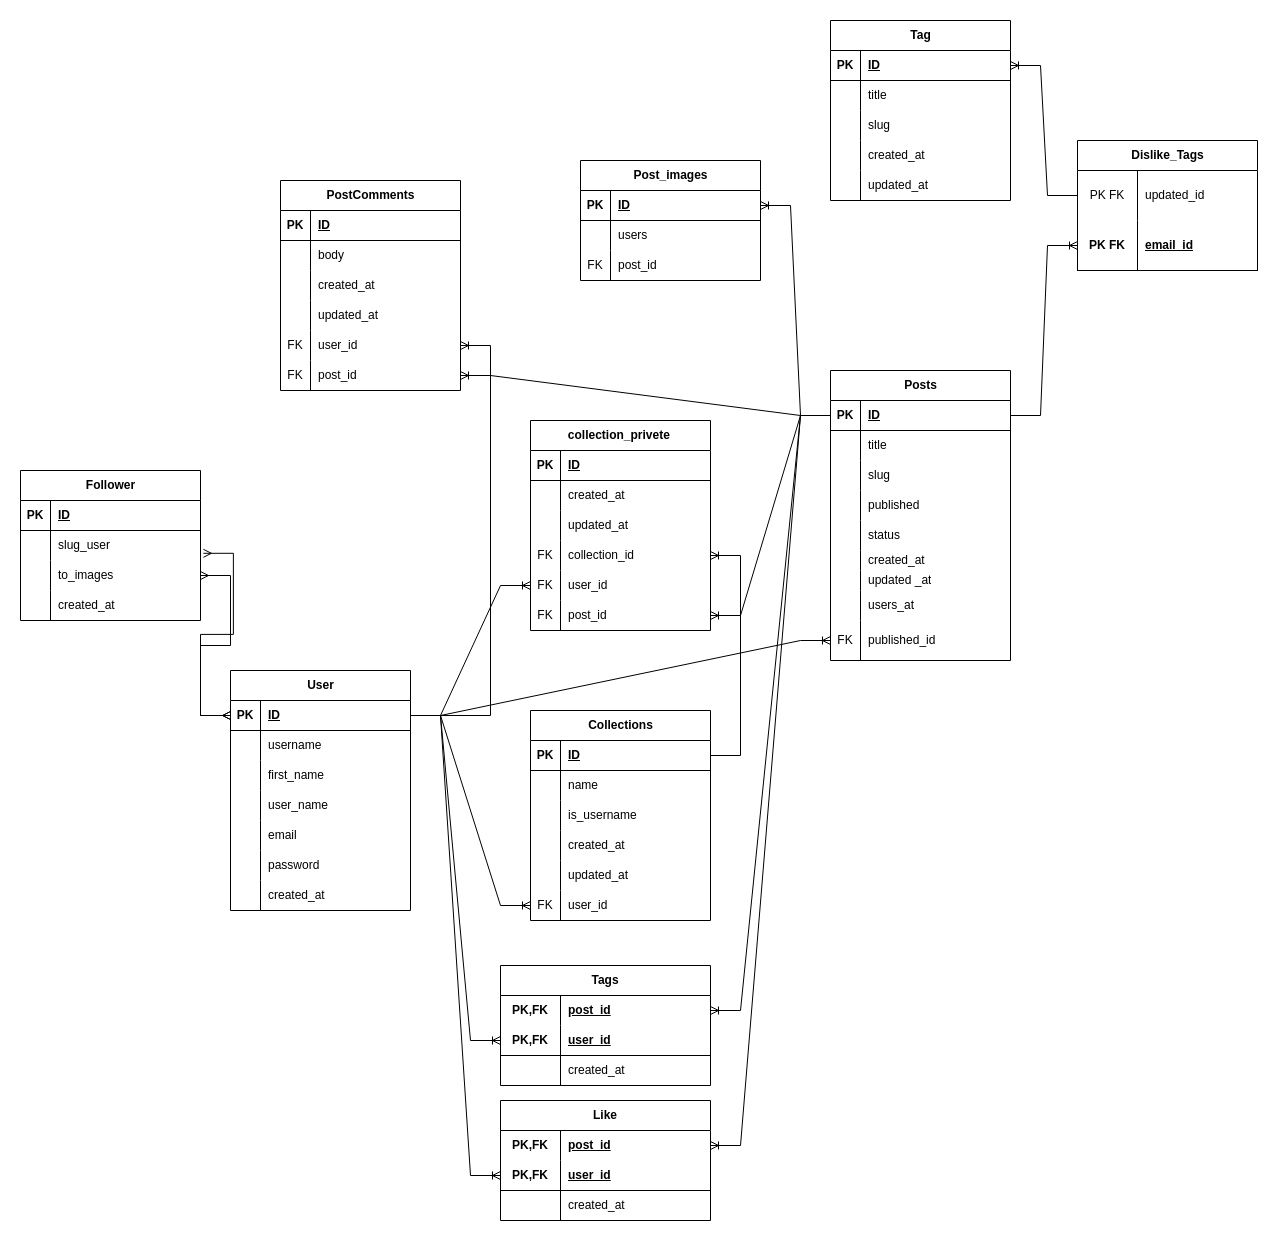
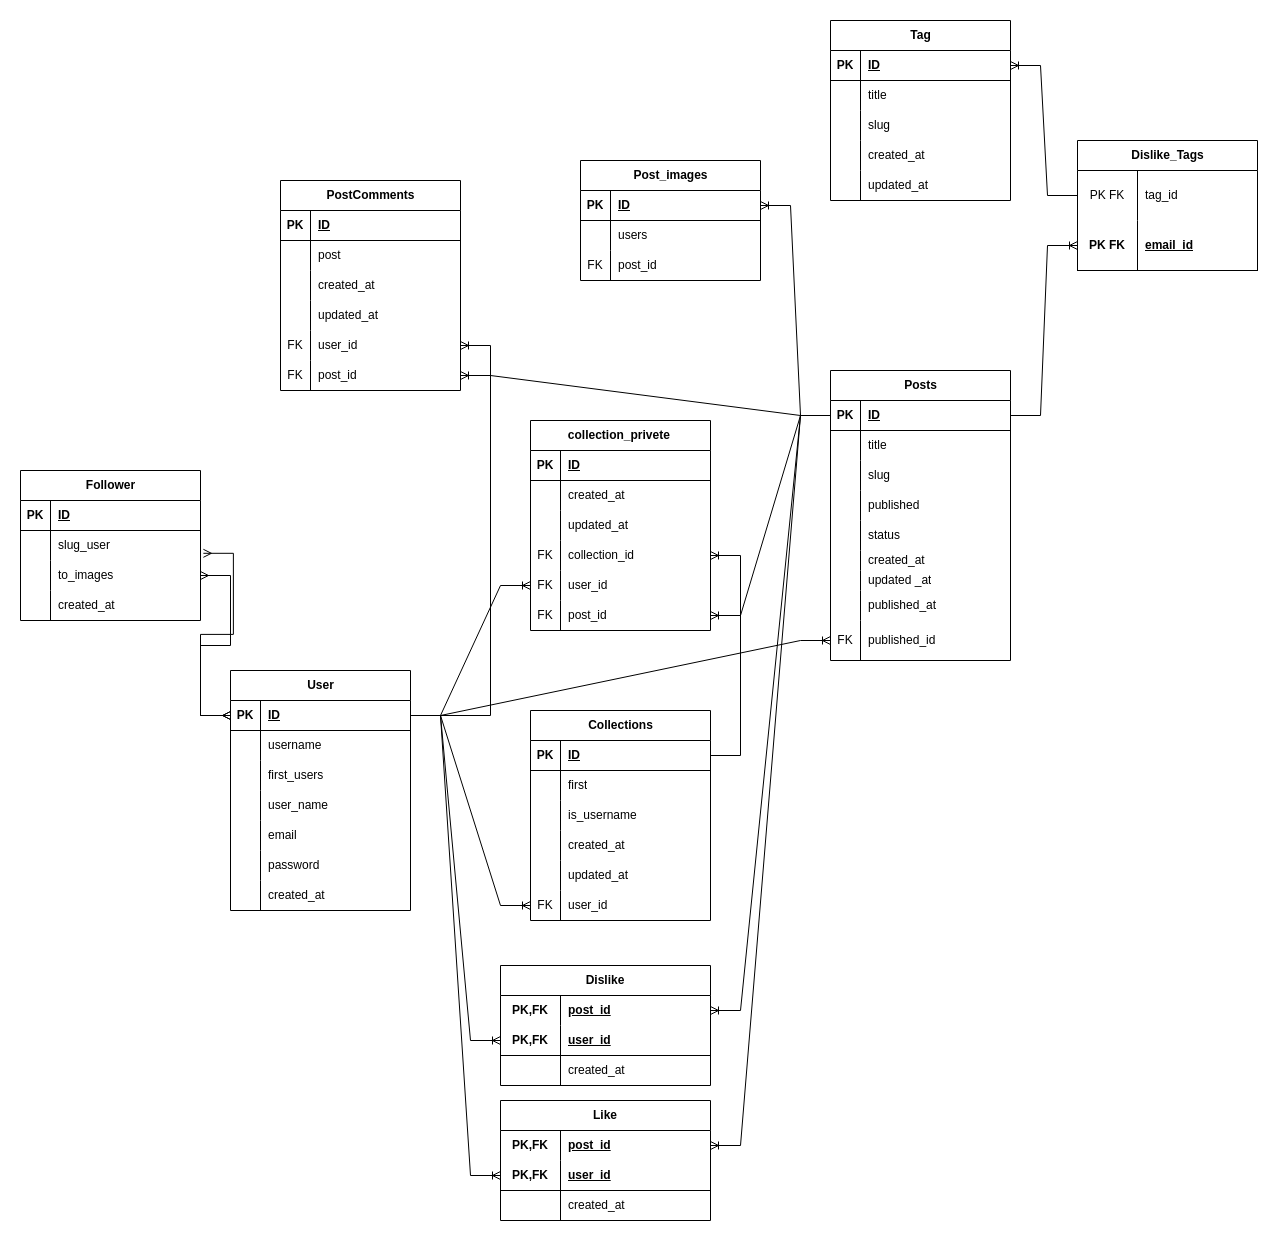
(1178, 196) -> (1164, 196)
(332, 256) -> (332, 256)
(895, 606) -> (906, 606)
(301, 776) -> (304, 776)
(582, 786) -> (584, 786)
(606, 981) -> (606, 981)
